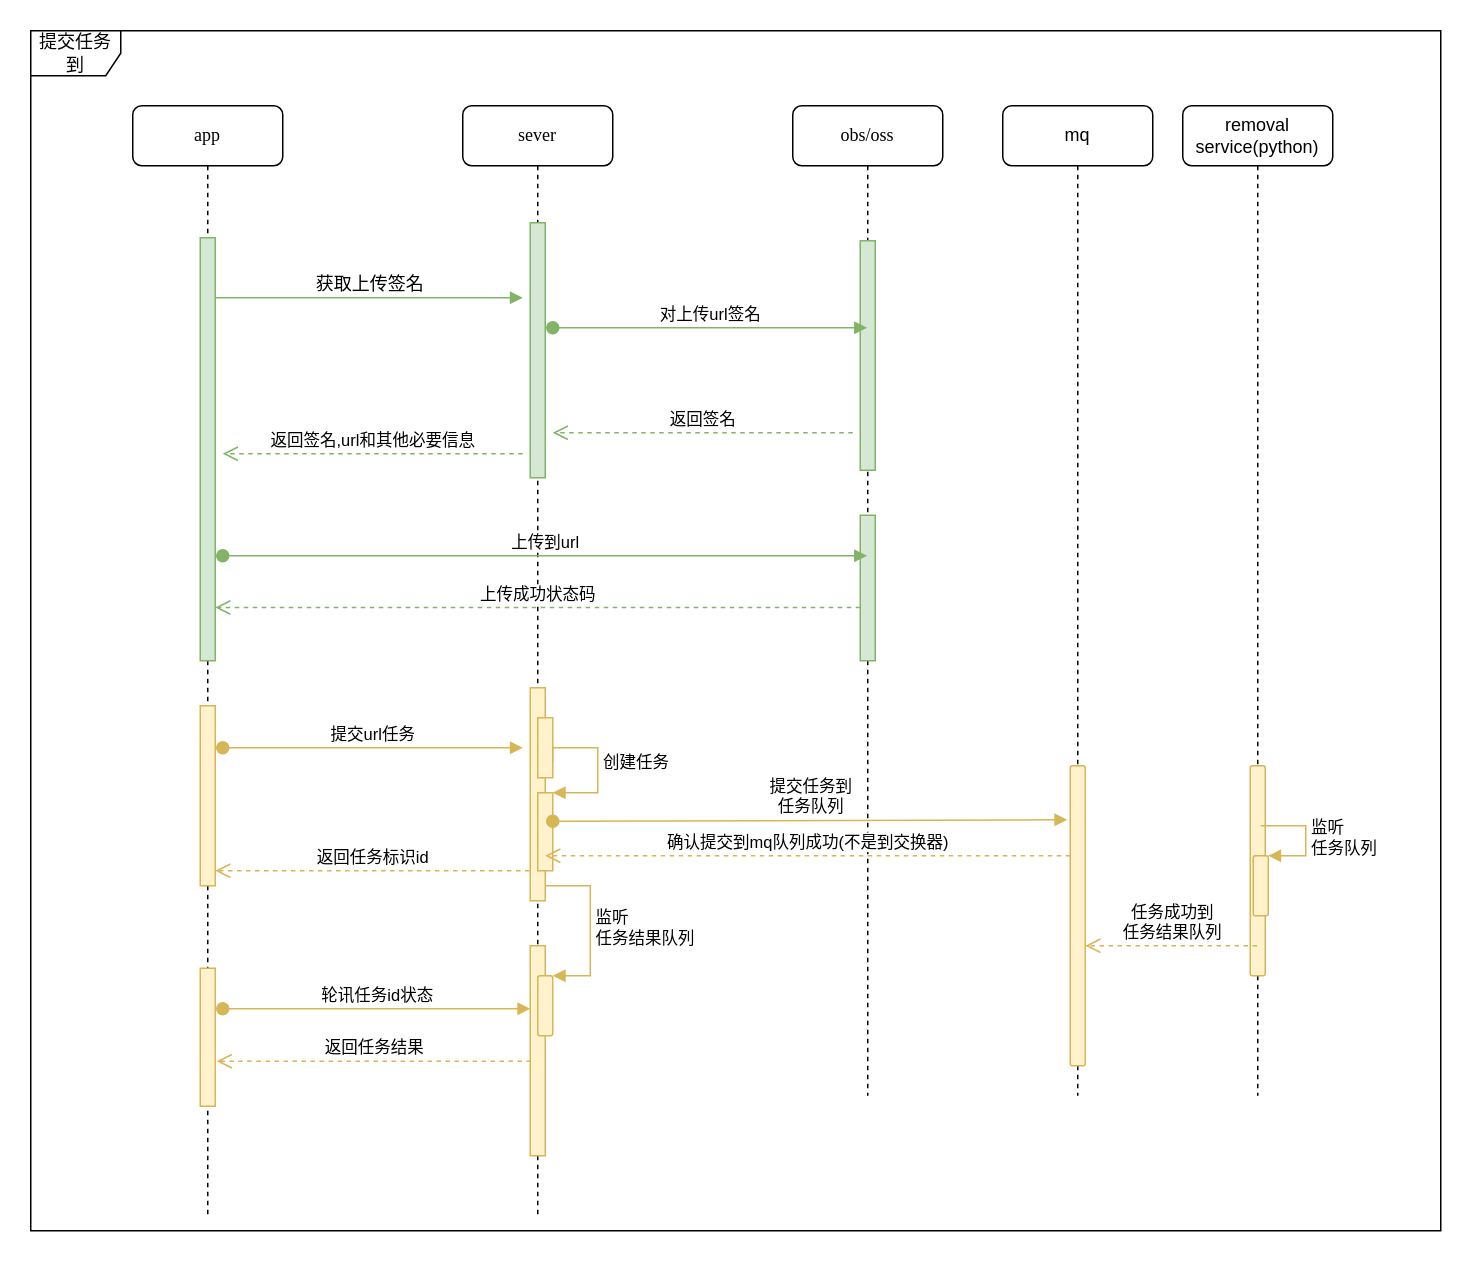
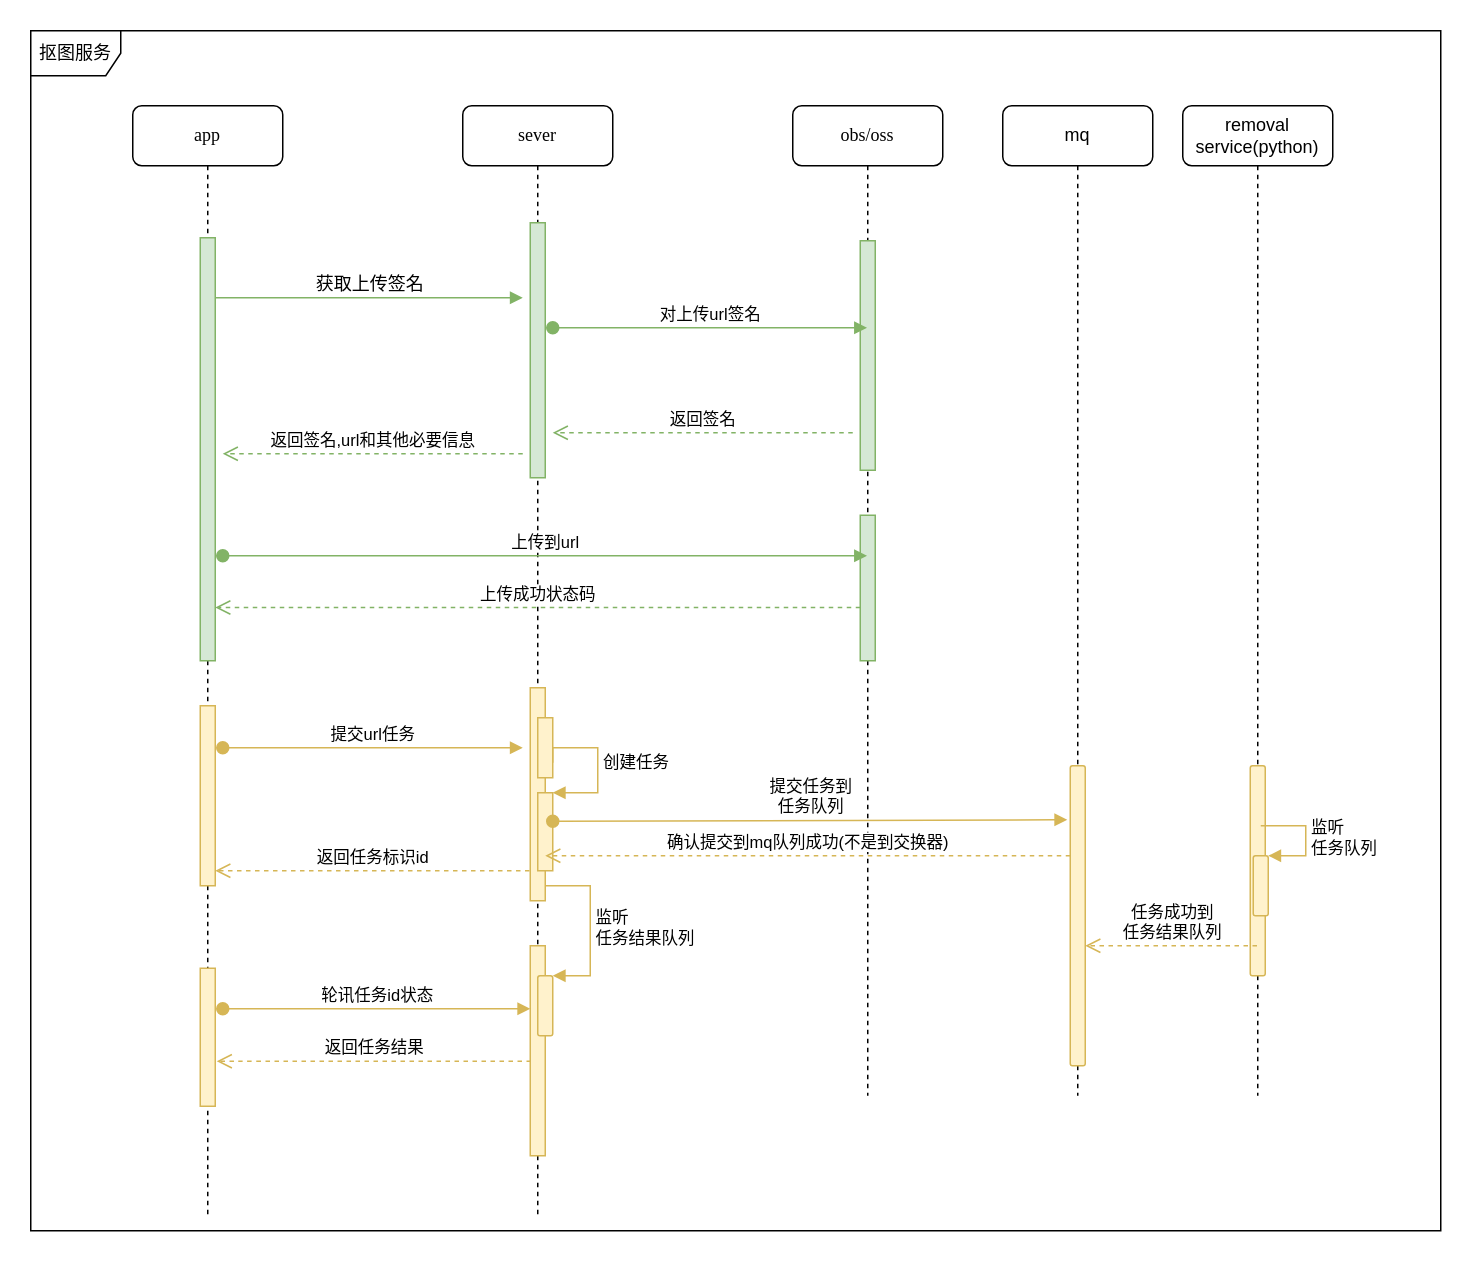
(76, 53) -> (76, 53)
